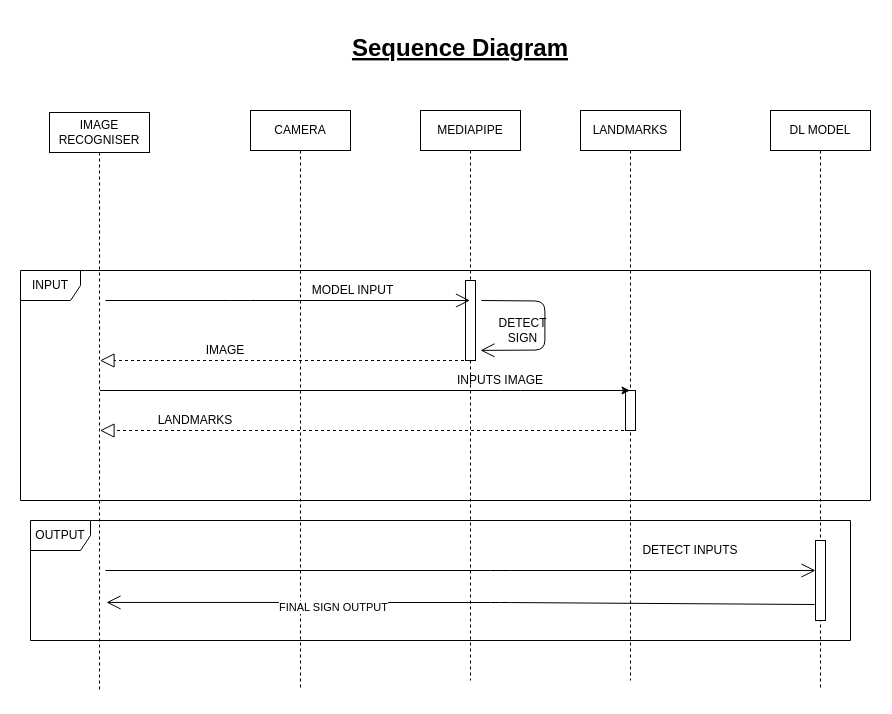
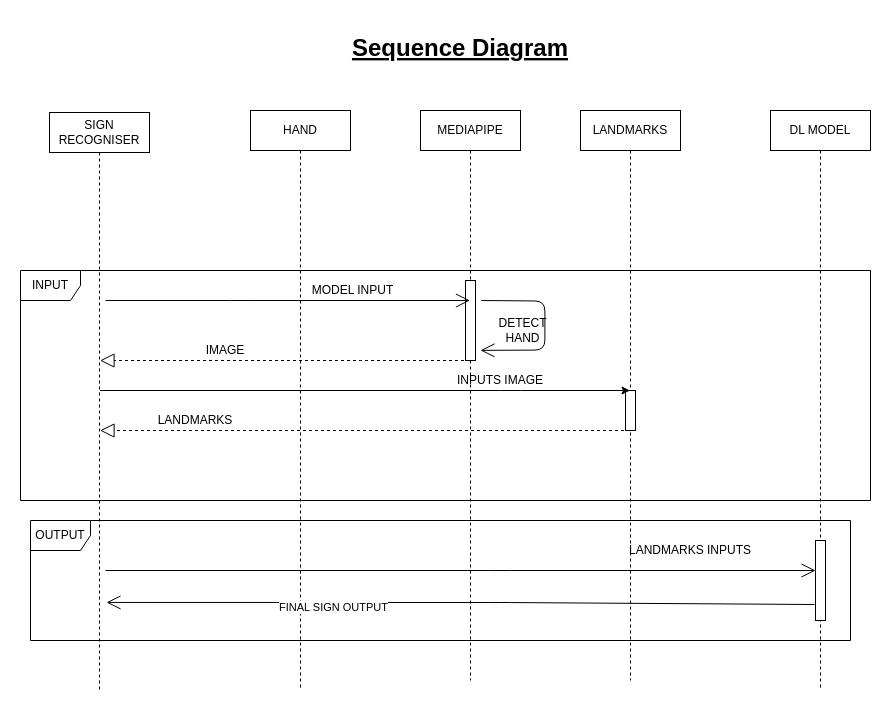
(301, 131) -> (301, 131)
(100, 133) -> (100, 133)
(523, 331) -> (523, 331)
(691, 551) -> (691, 551)
